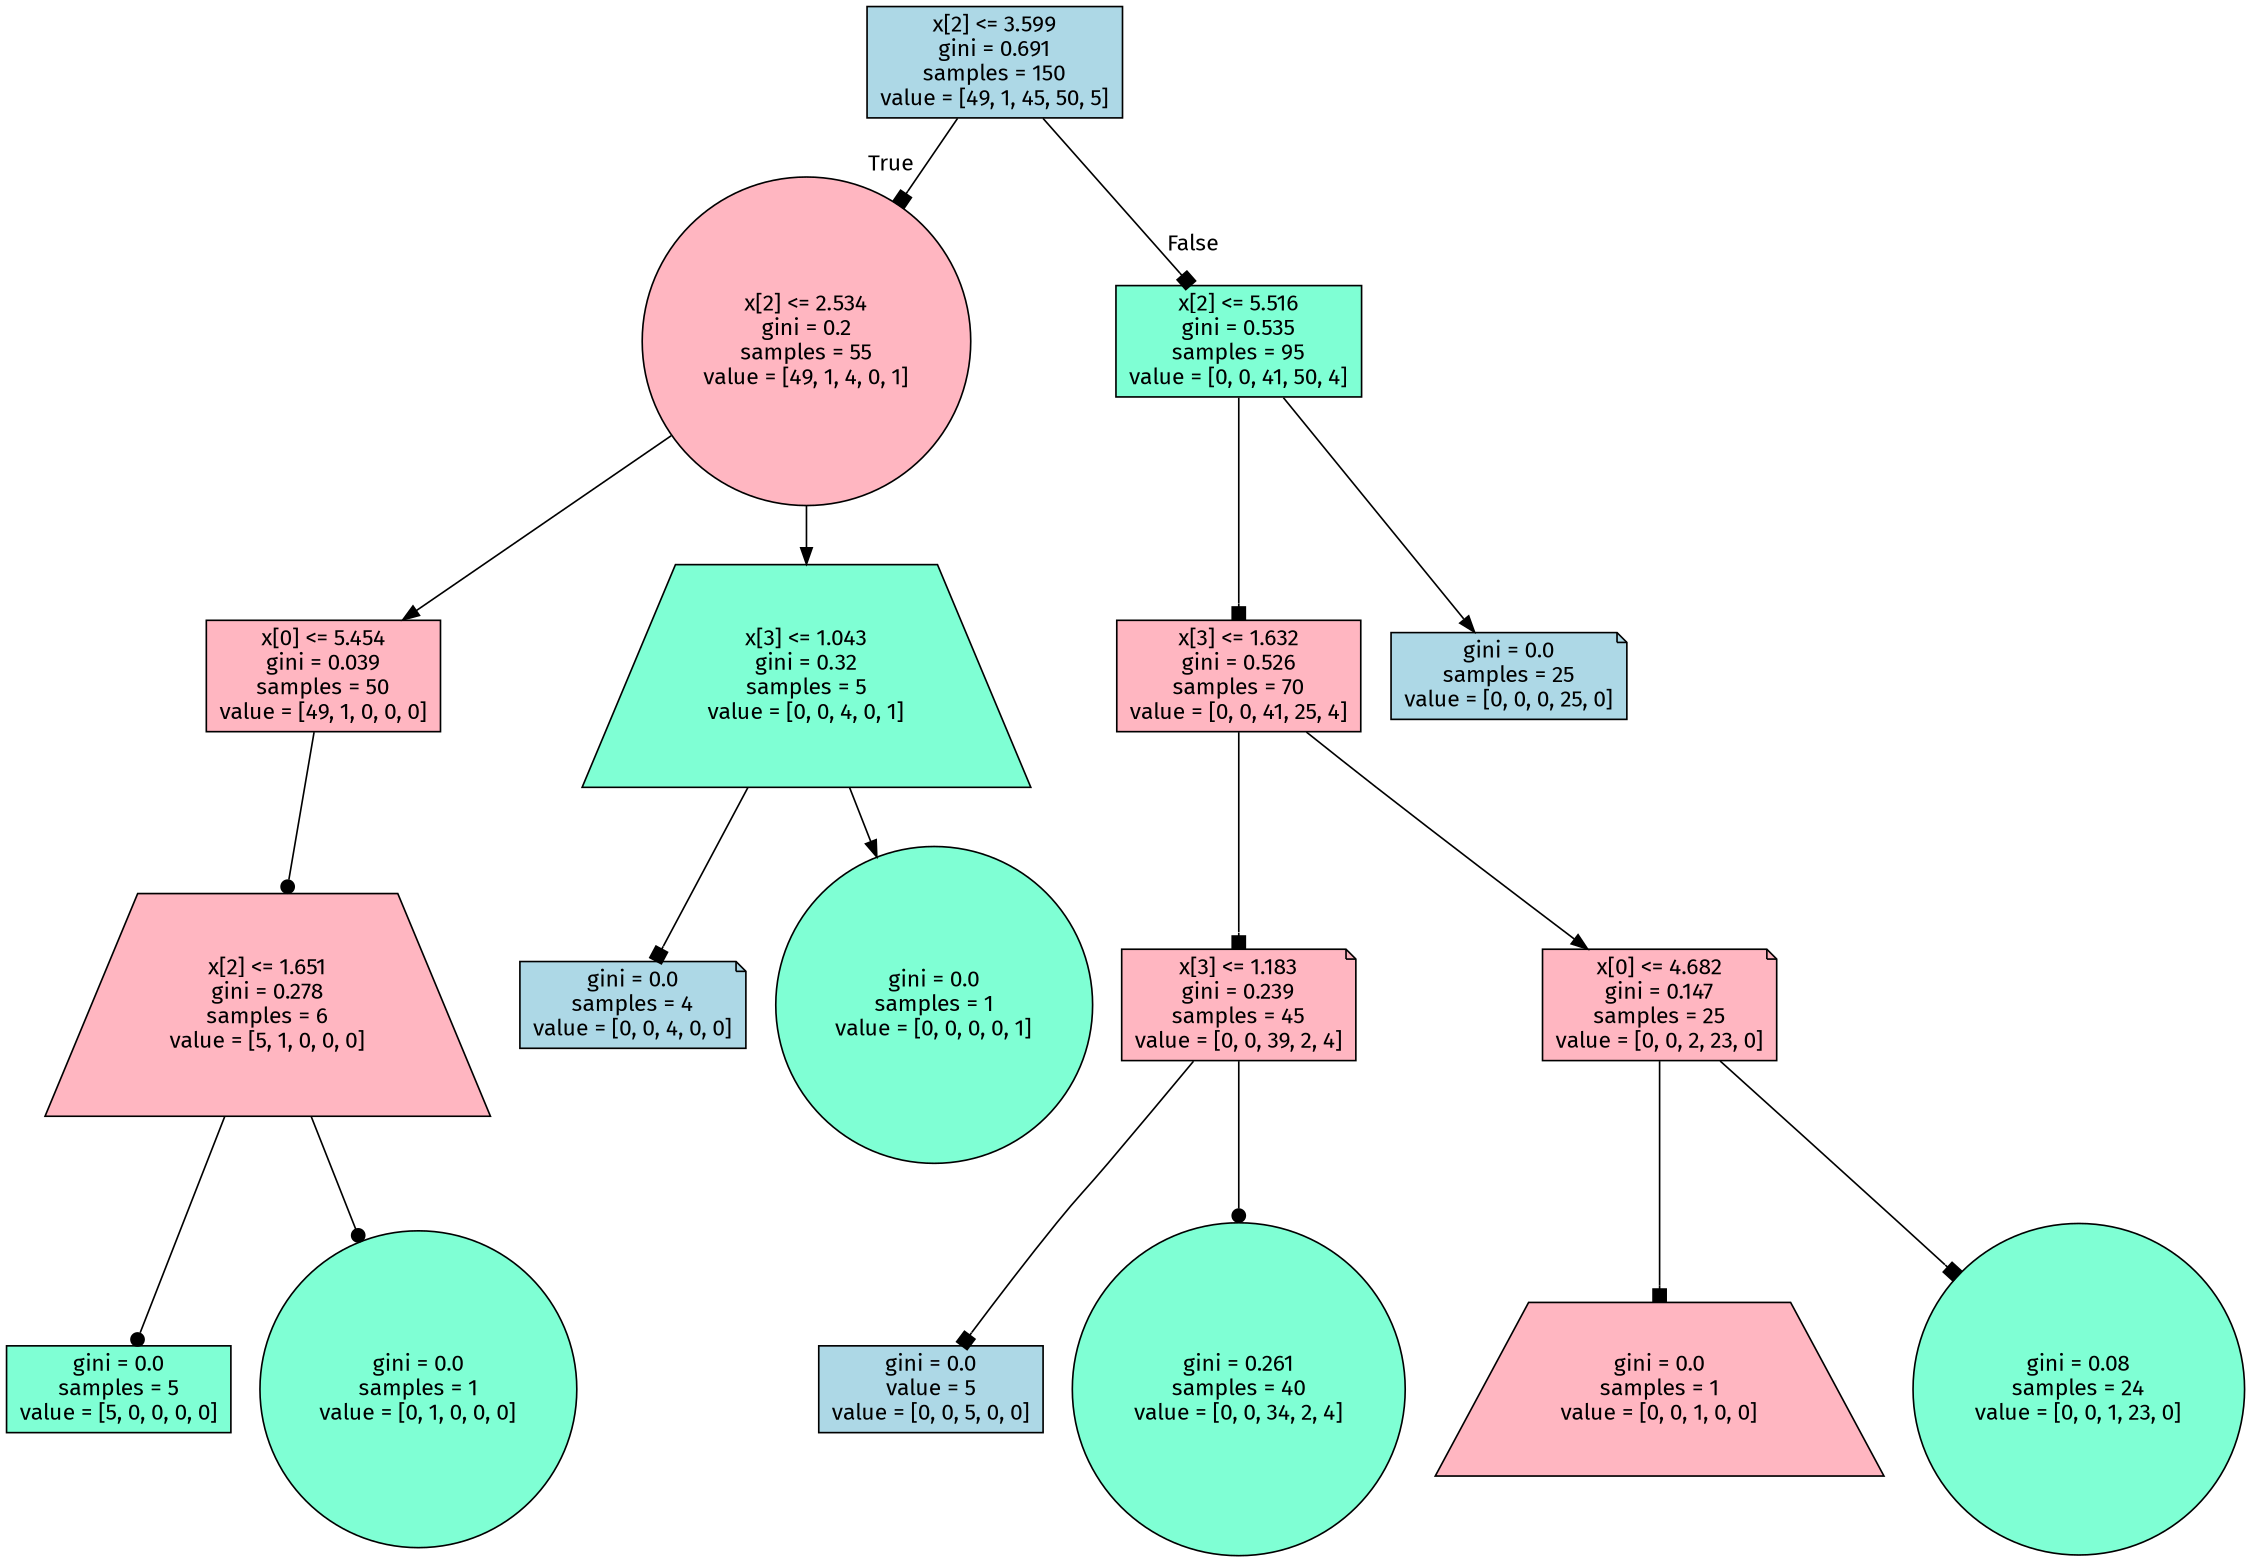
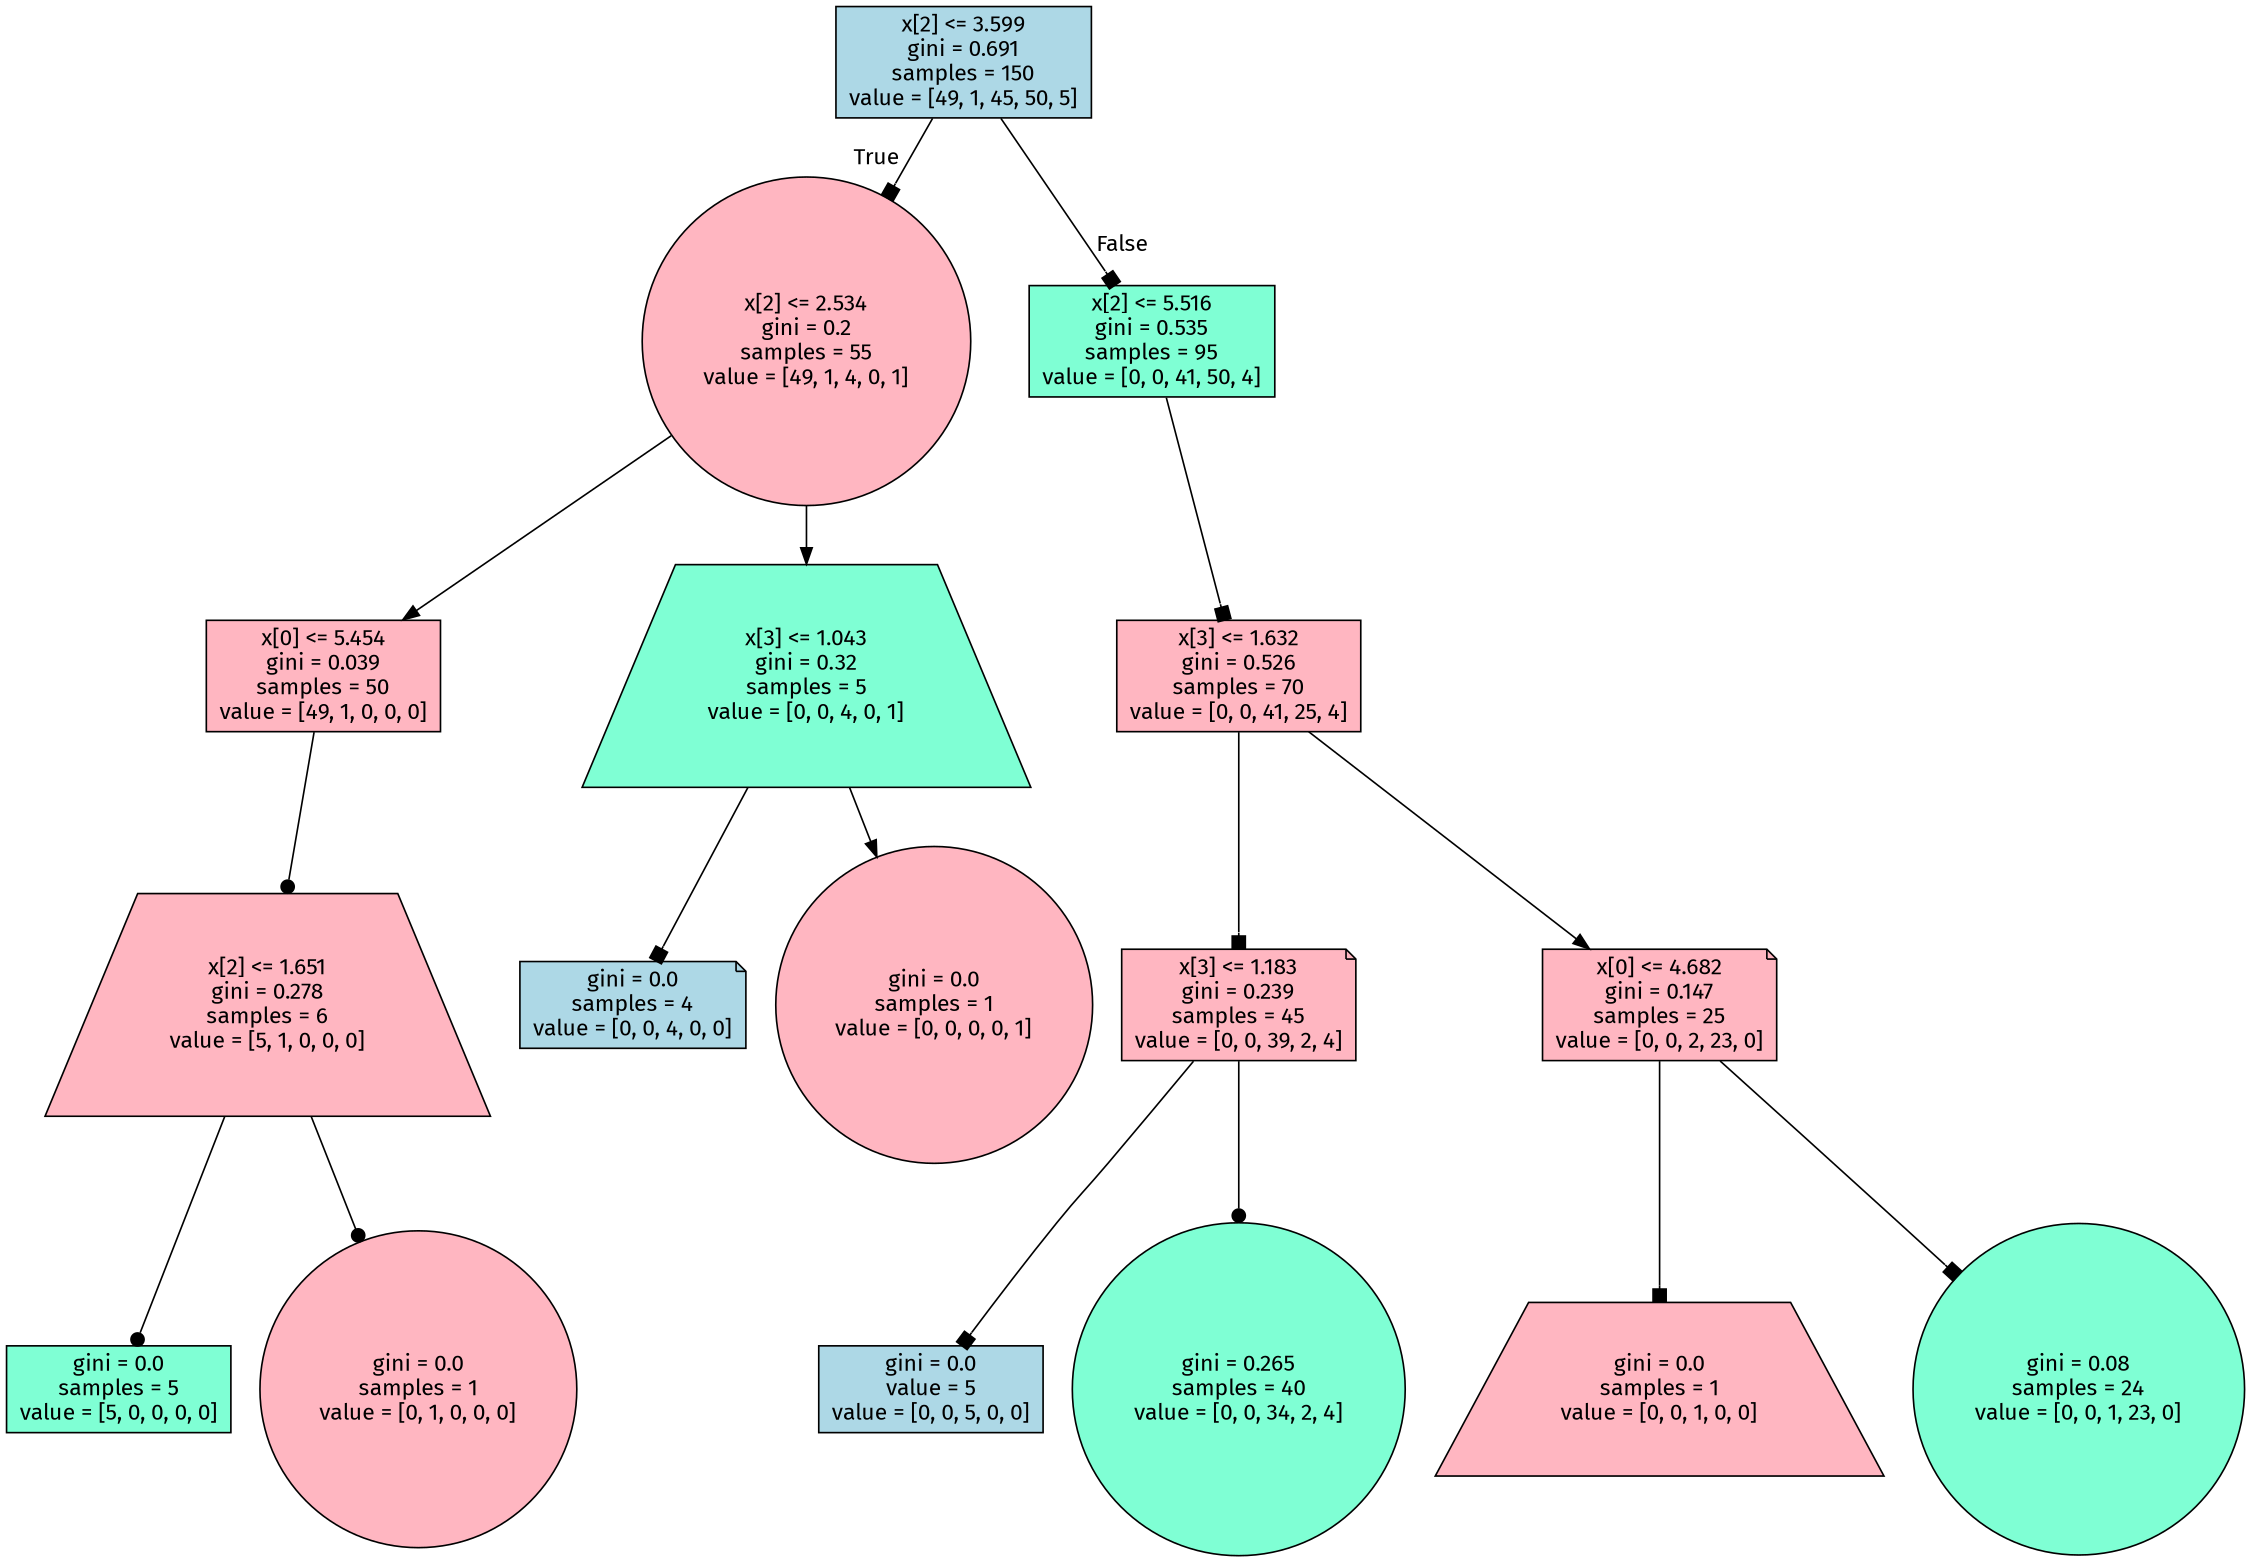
(1509, 676) -> none
(934, 1005) -> (934, 1005)
(418, 1389) -> (418, 1389)
(1239, 1389) -> (1239, 1389)
